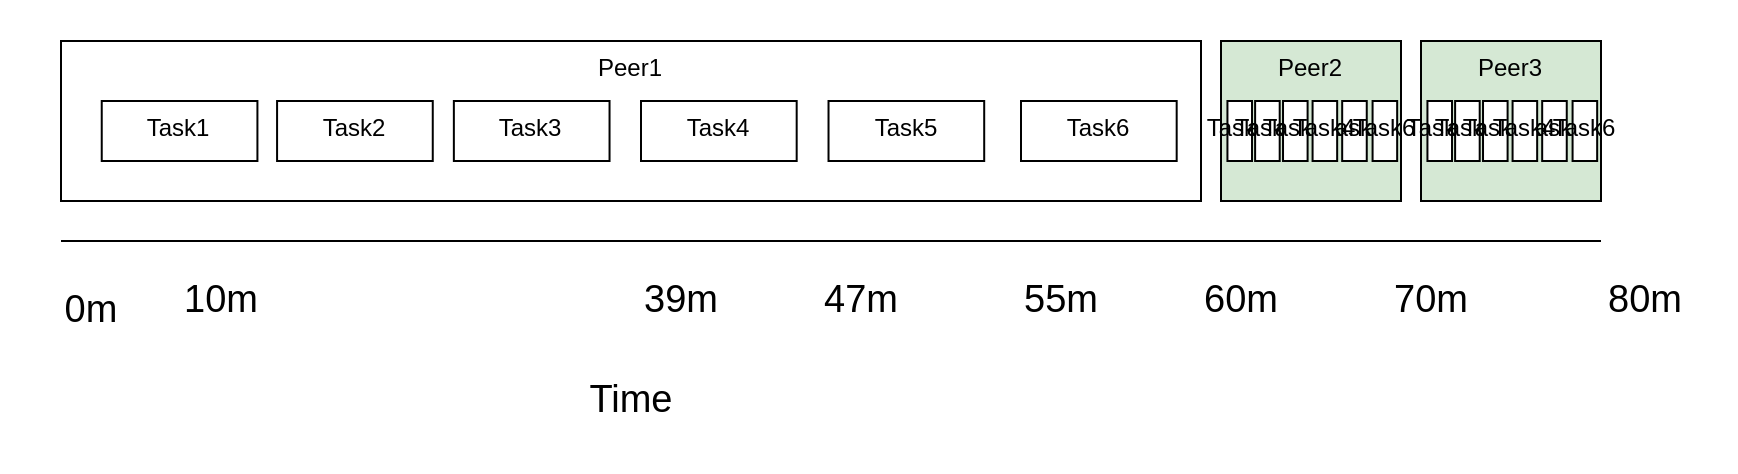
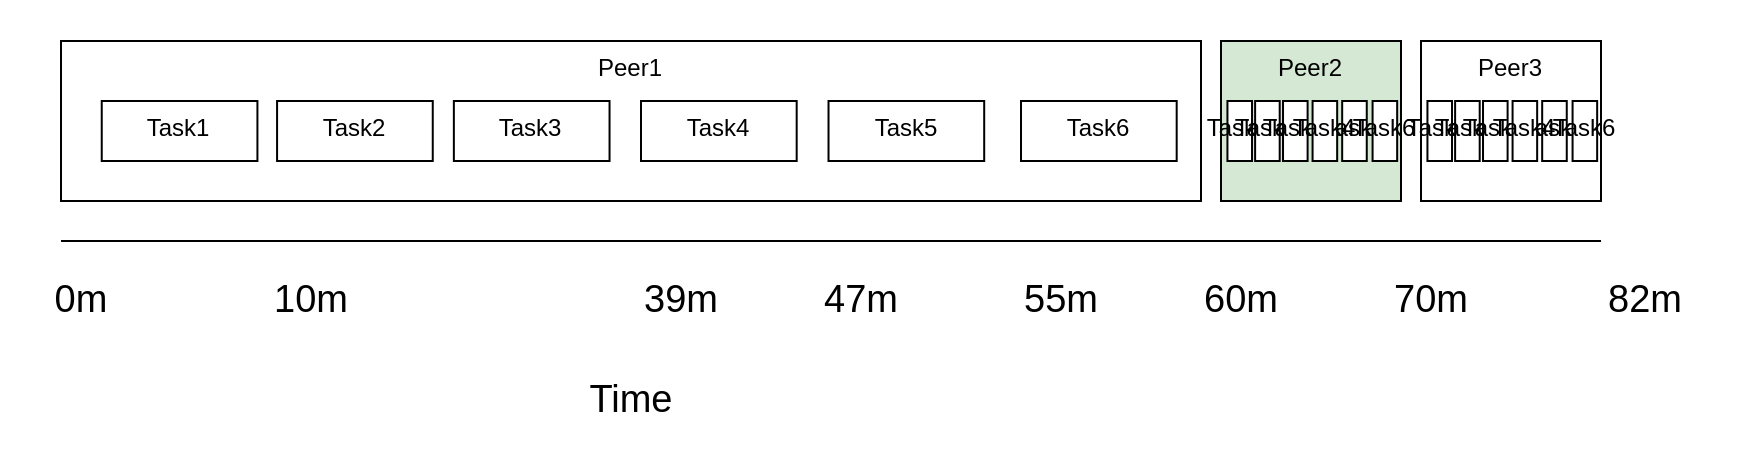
(1511, 121) -> (1511, 121)
(221, 301) -> (311, 301)
(1646, 301) -> (1646, 301)
(91, 311) -> (81, 301)
